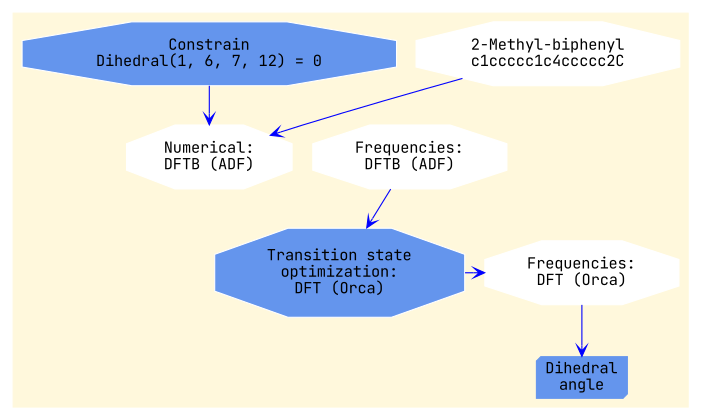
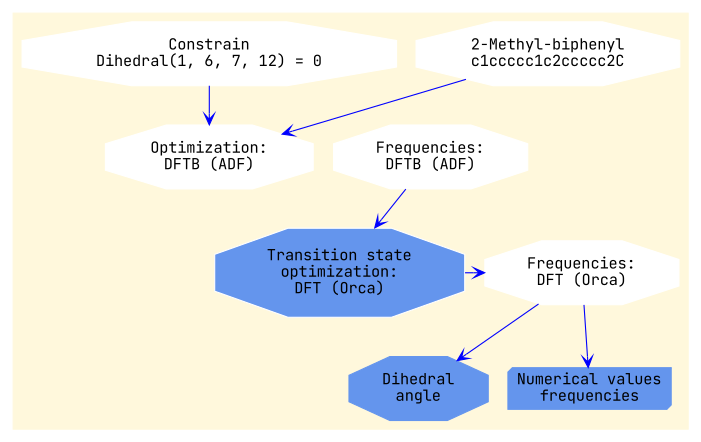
(209, 54) -> (209, 54)
(548, 54) -> (548, 54)
(209, 157) -> (209, 157)
(582, 377) -> (419, 389)
none -> (590, 389)
